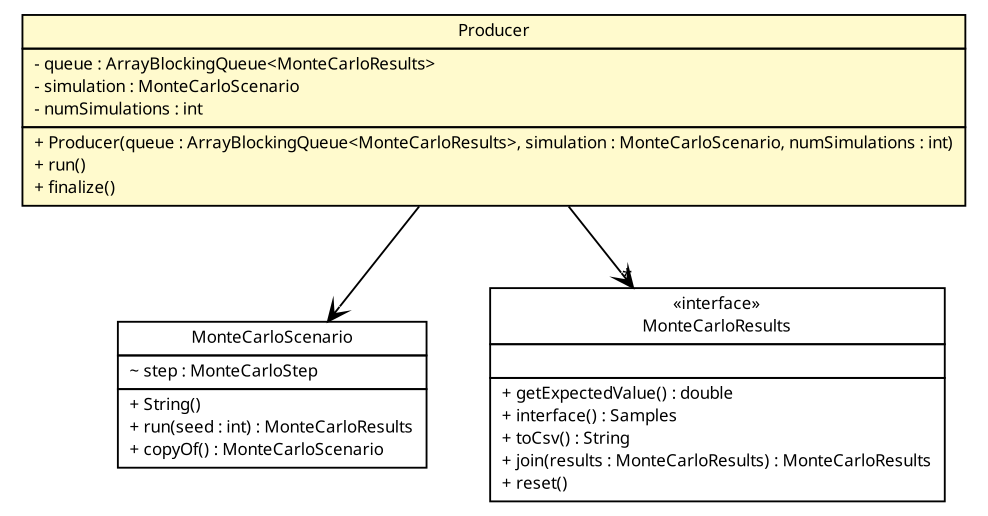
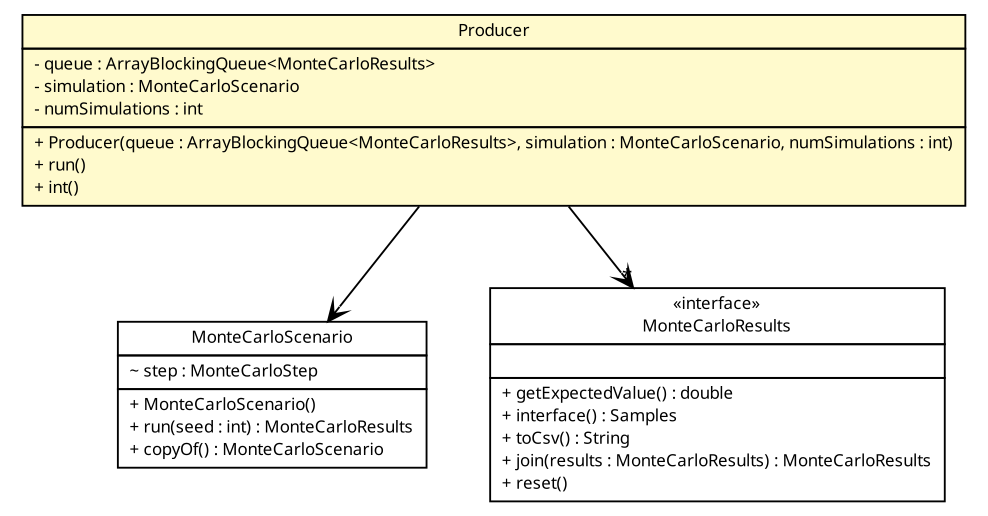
(76, 188) -> (57, 188)
(166, 405) -> (224, 405)
